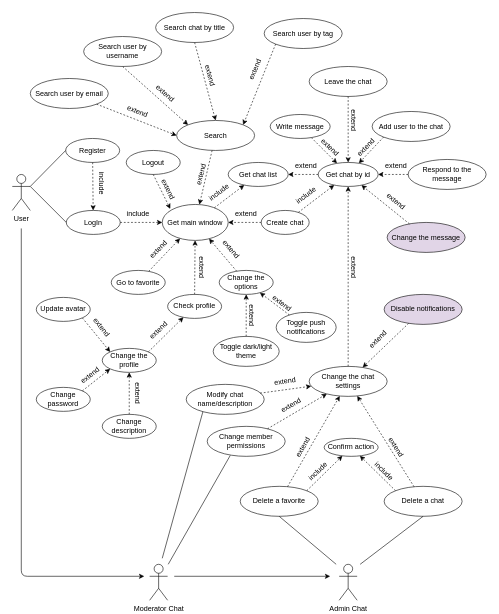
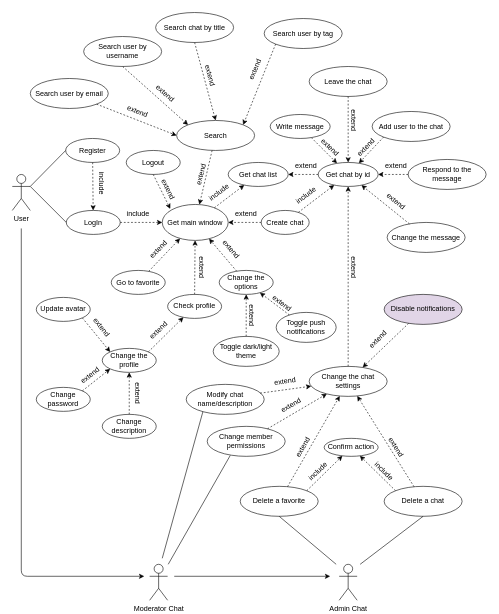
(426, 237) -> (426, 237)
